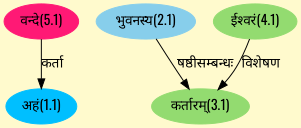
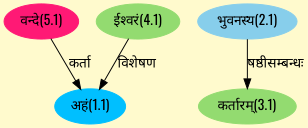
(239, 62) -> (117, 60)
